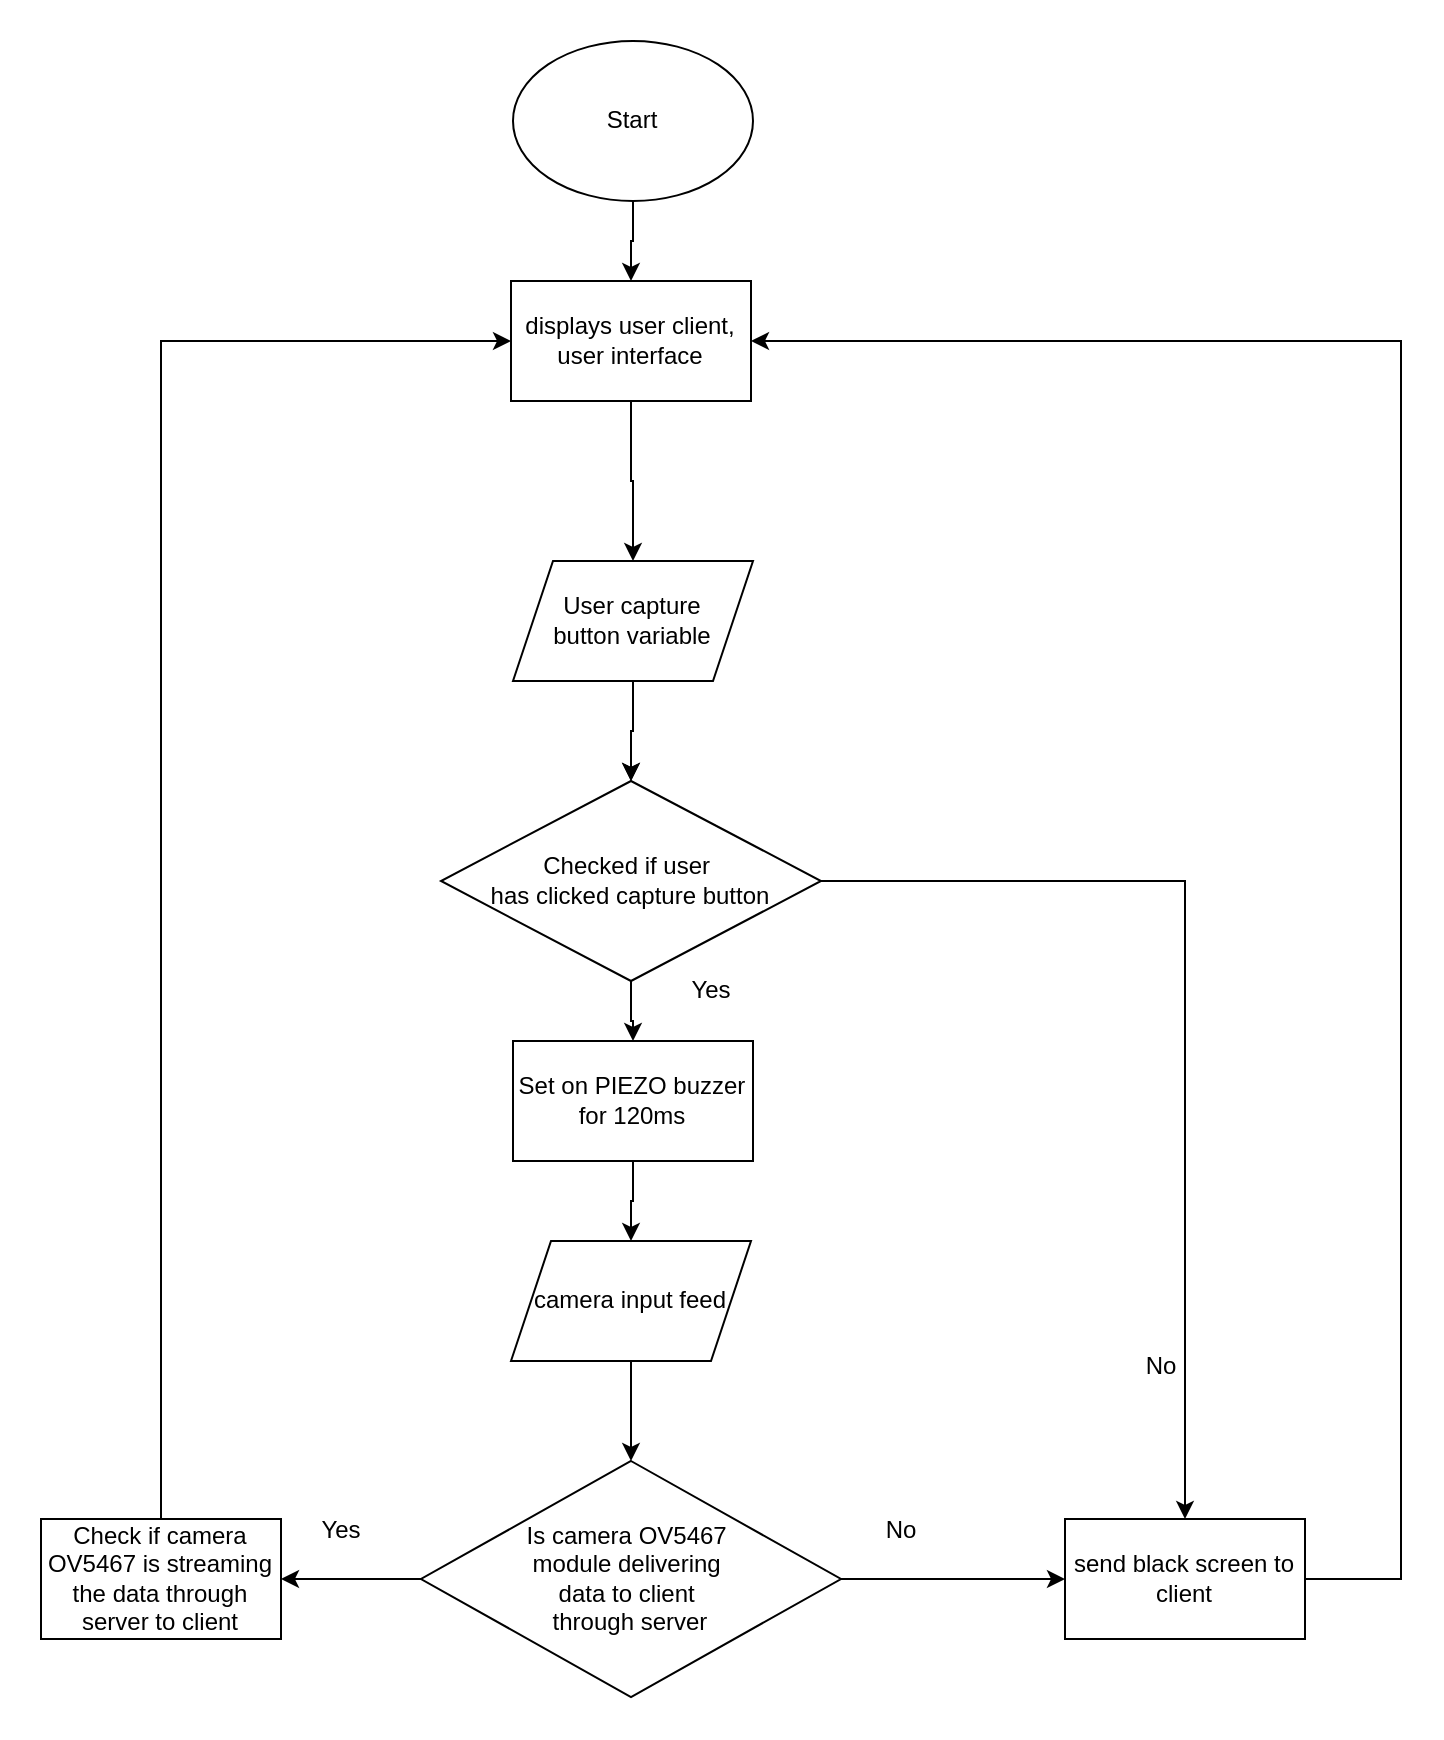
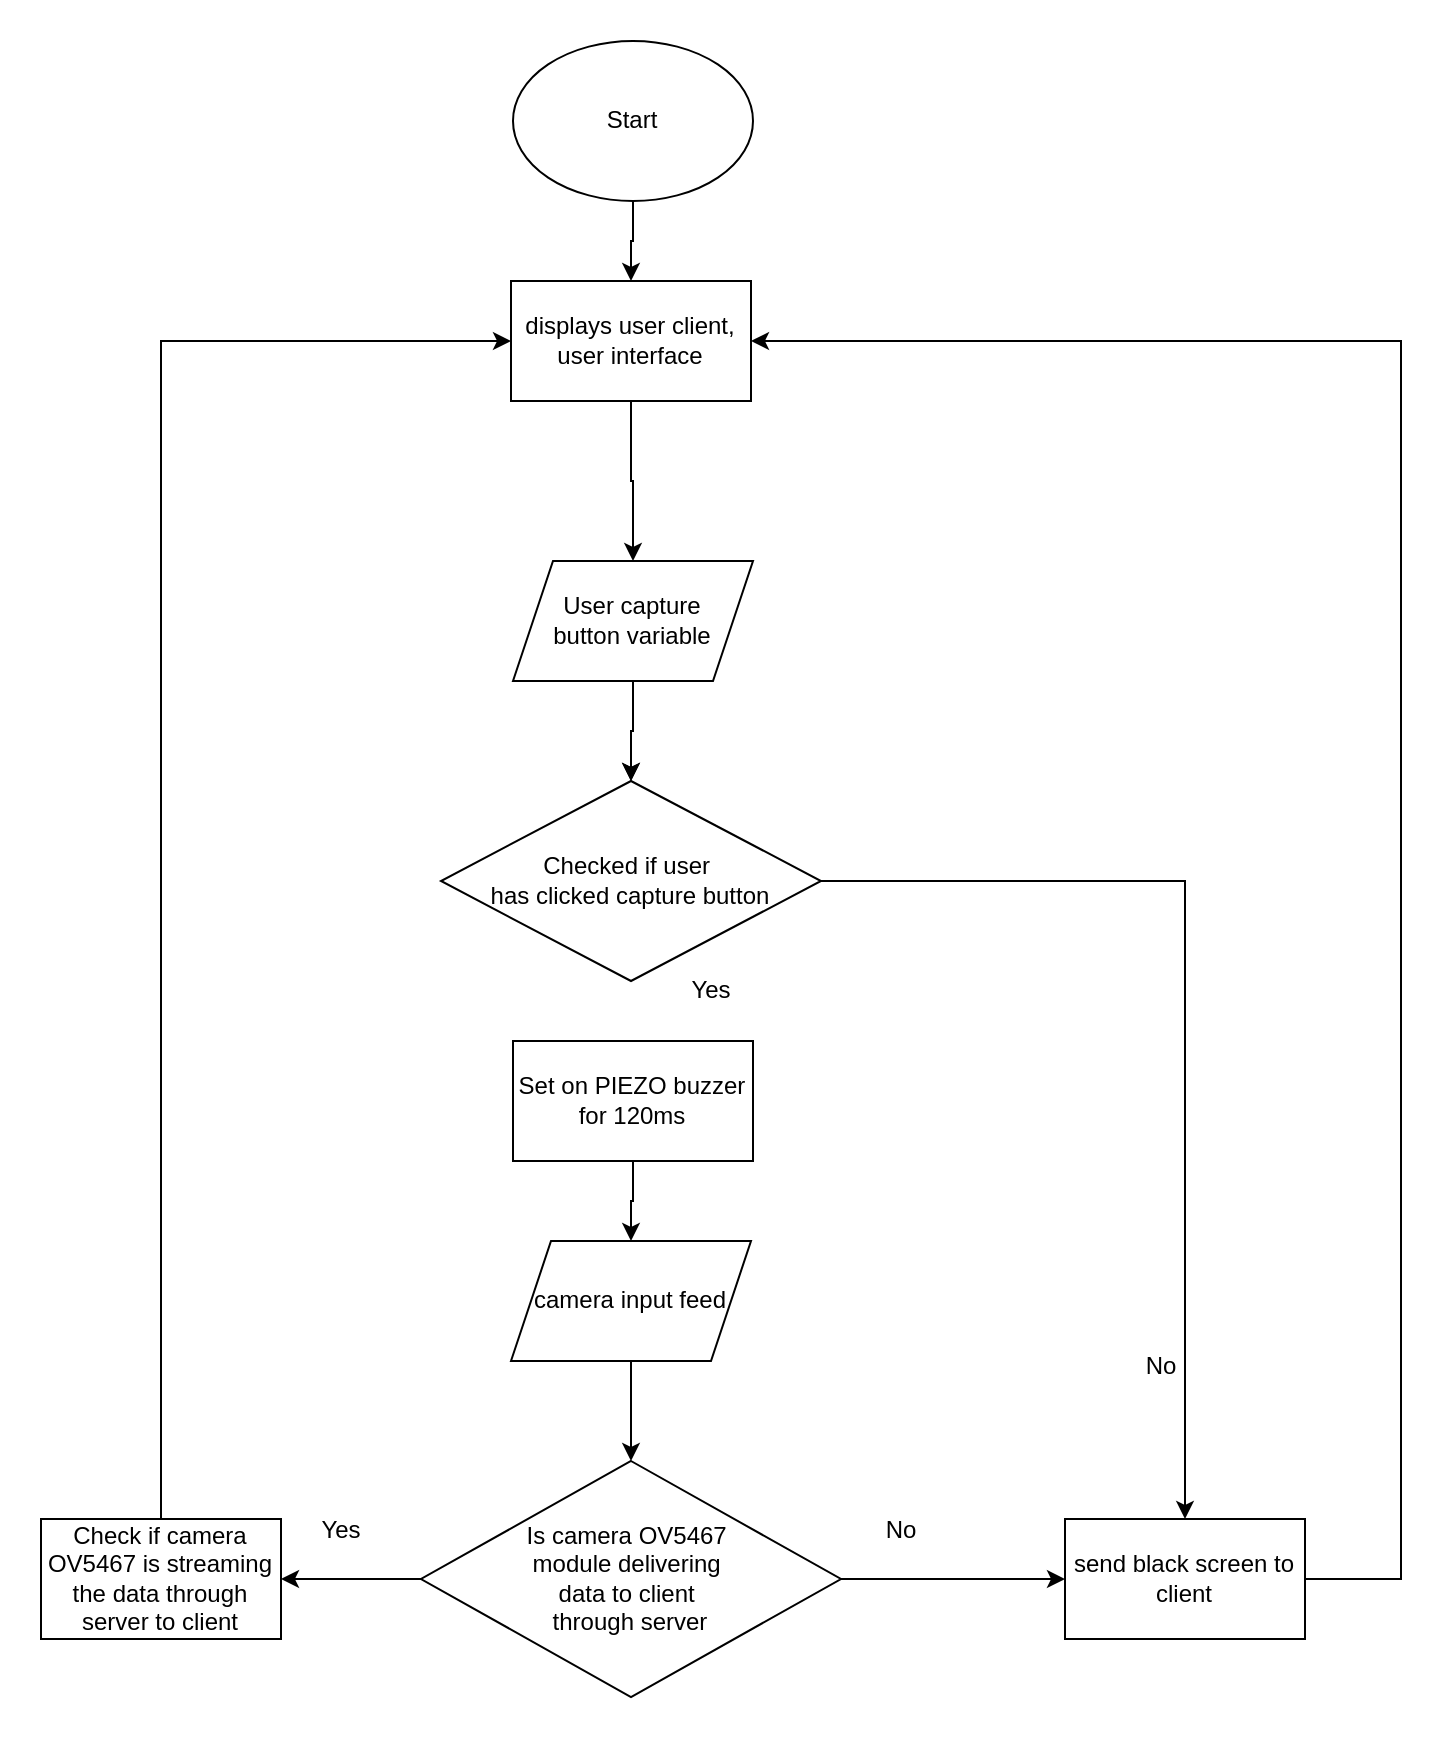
(631, 1005) -> none
